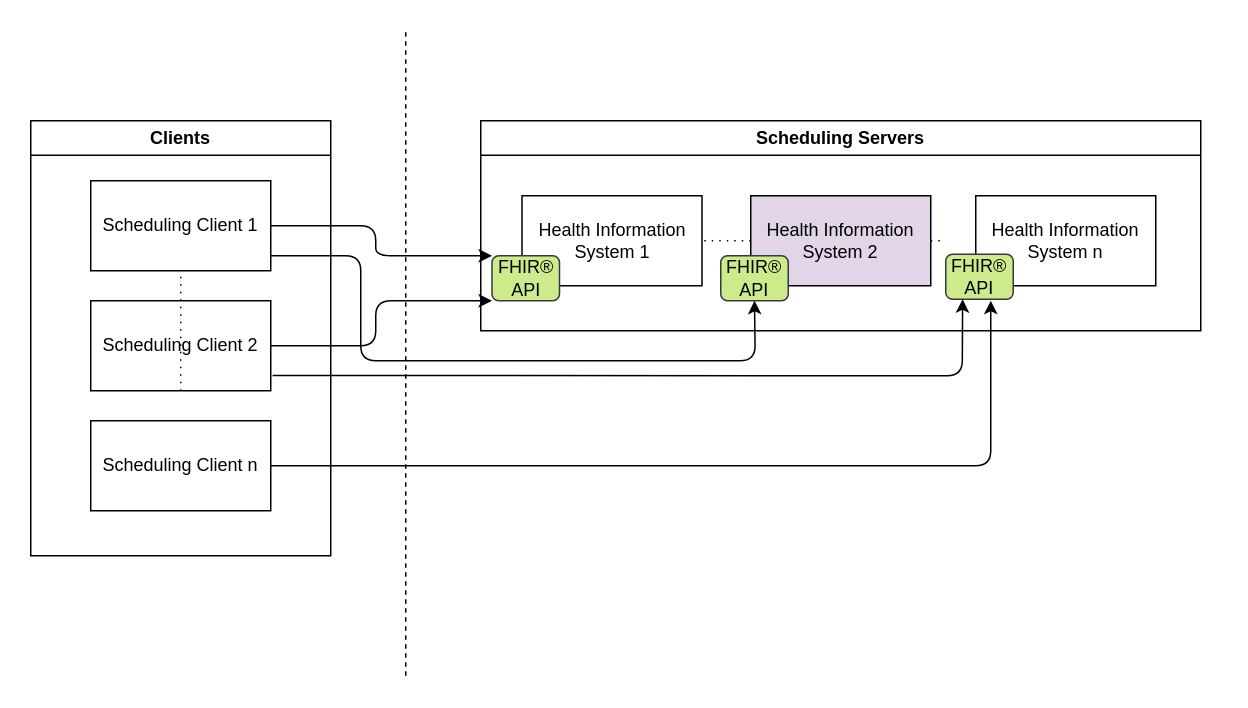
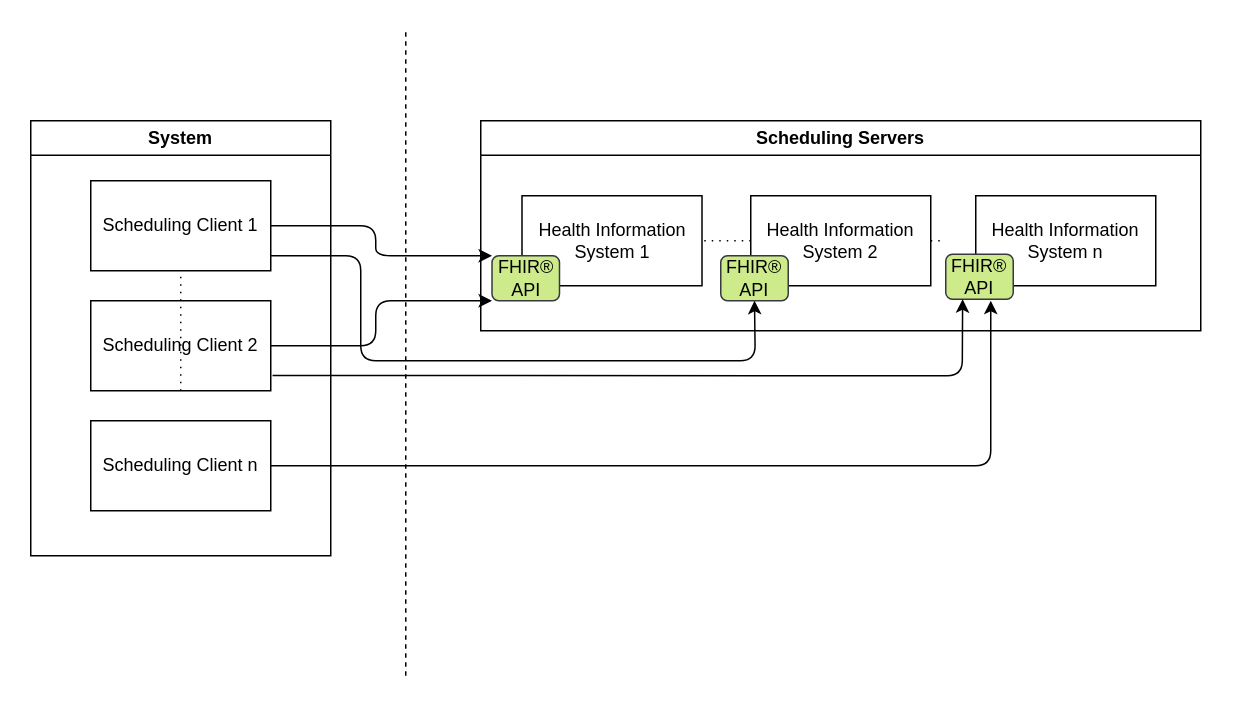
(181, 139) -> (181, 139)
(841, 241) -> (841, 241)
